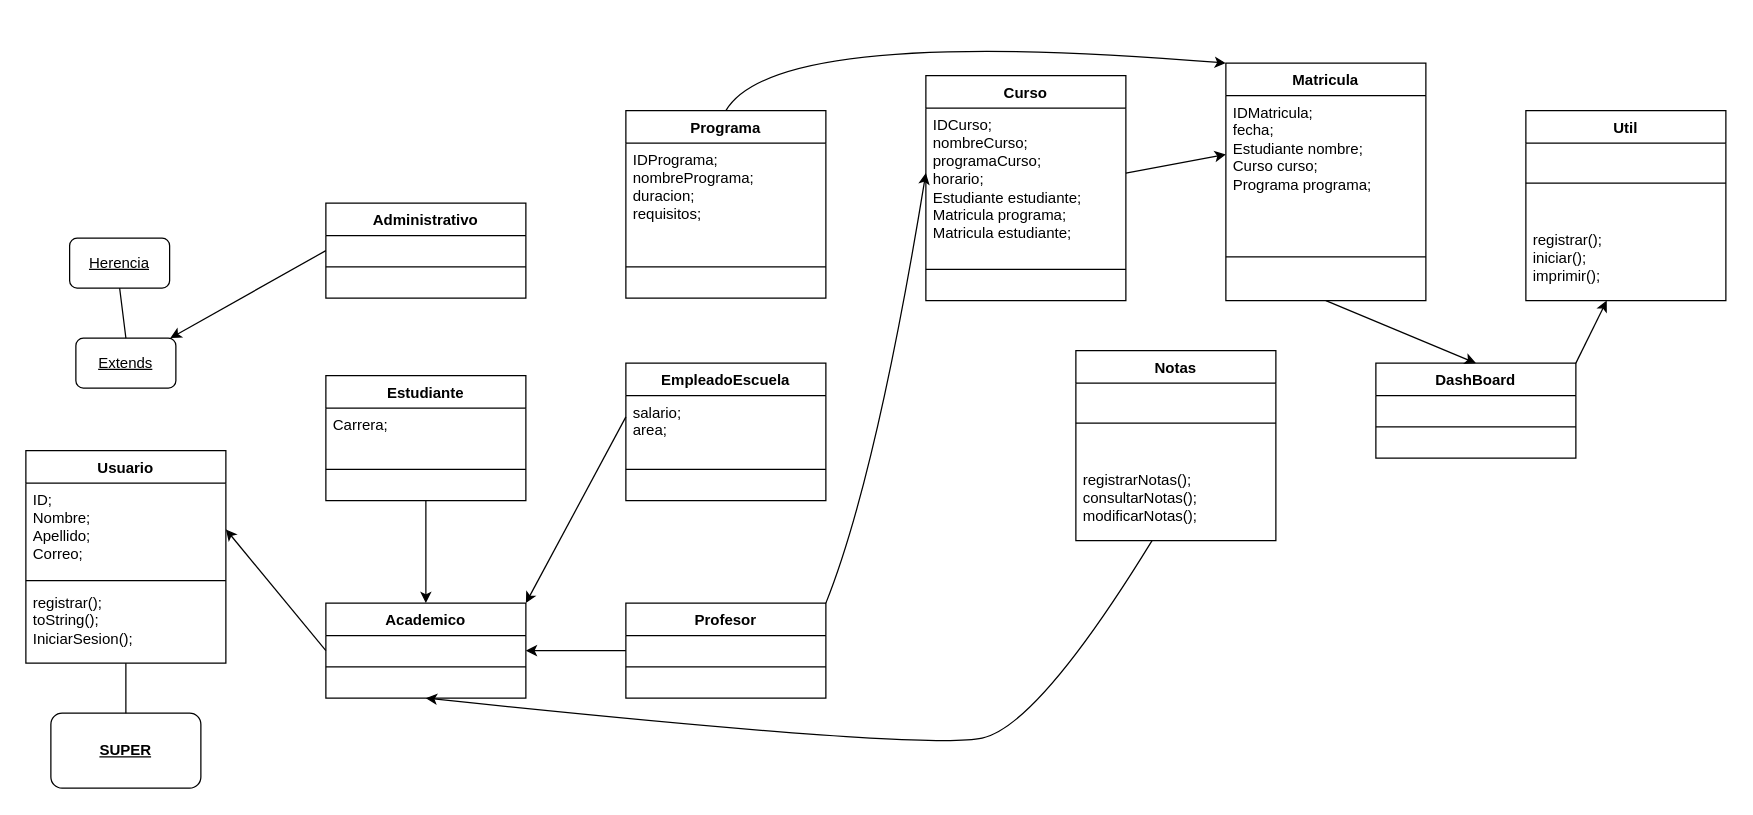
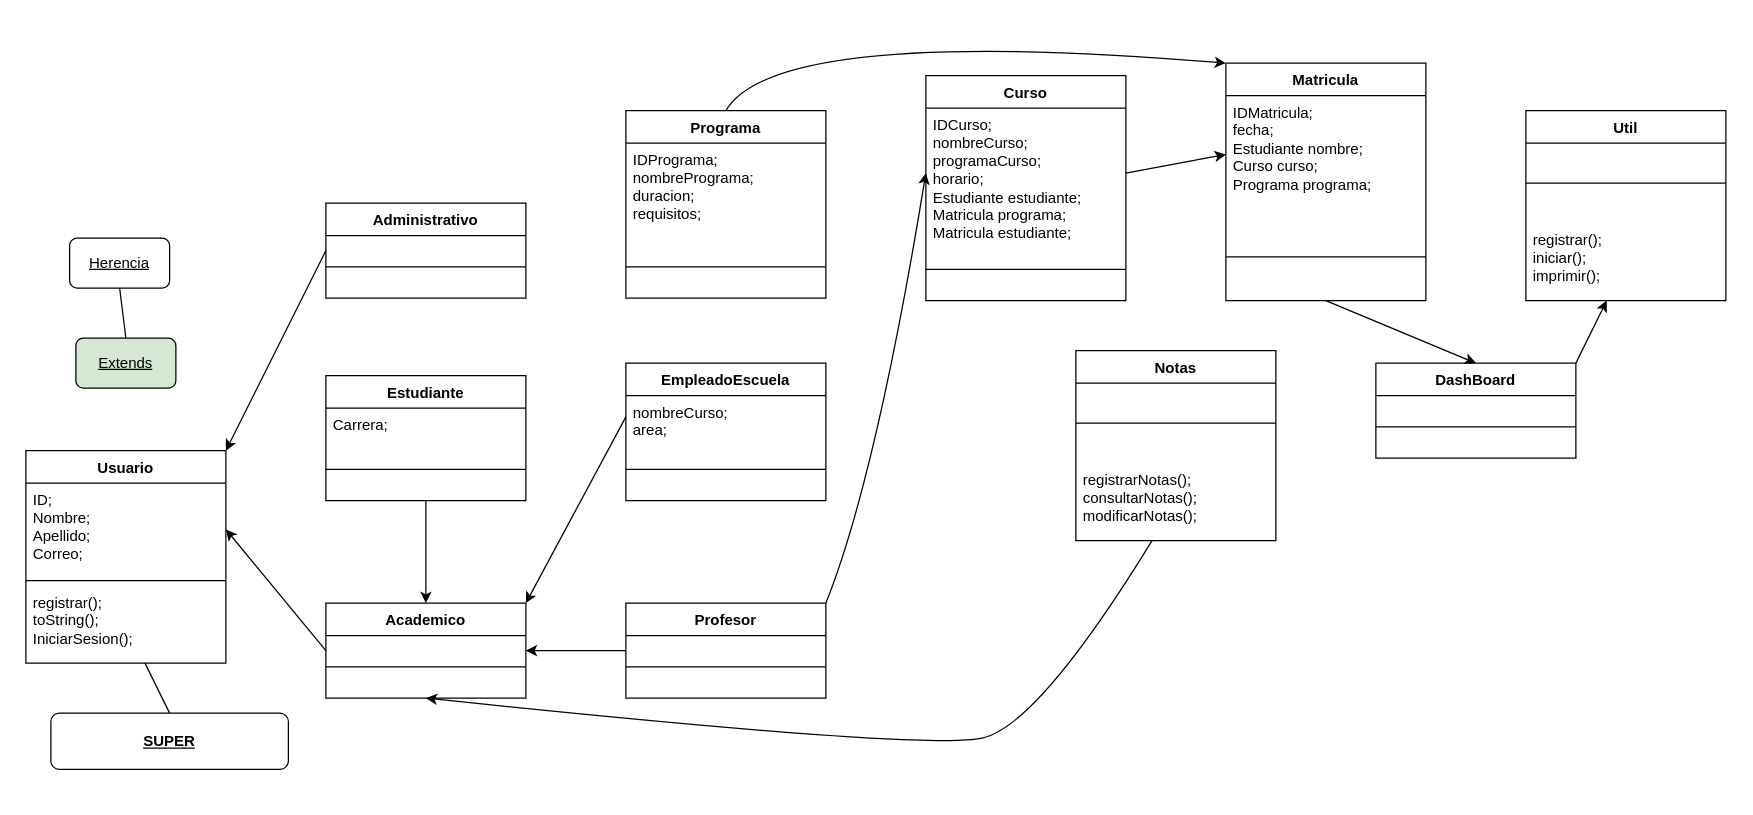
(250, 293) -> (276, 349)
(126, 363) -> (126, 363)
(661, 422) -> (682, 422)
(126, 751) -> (169, 741)
